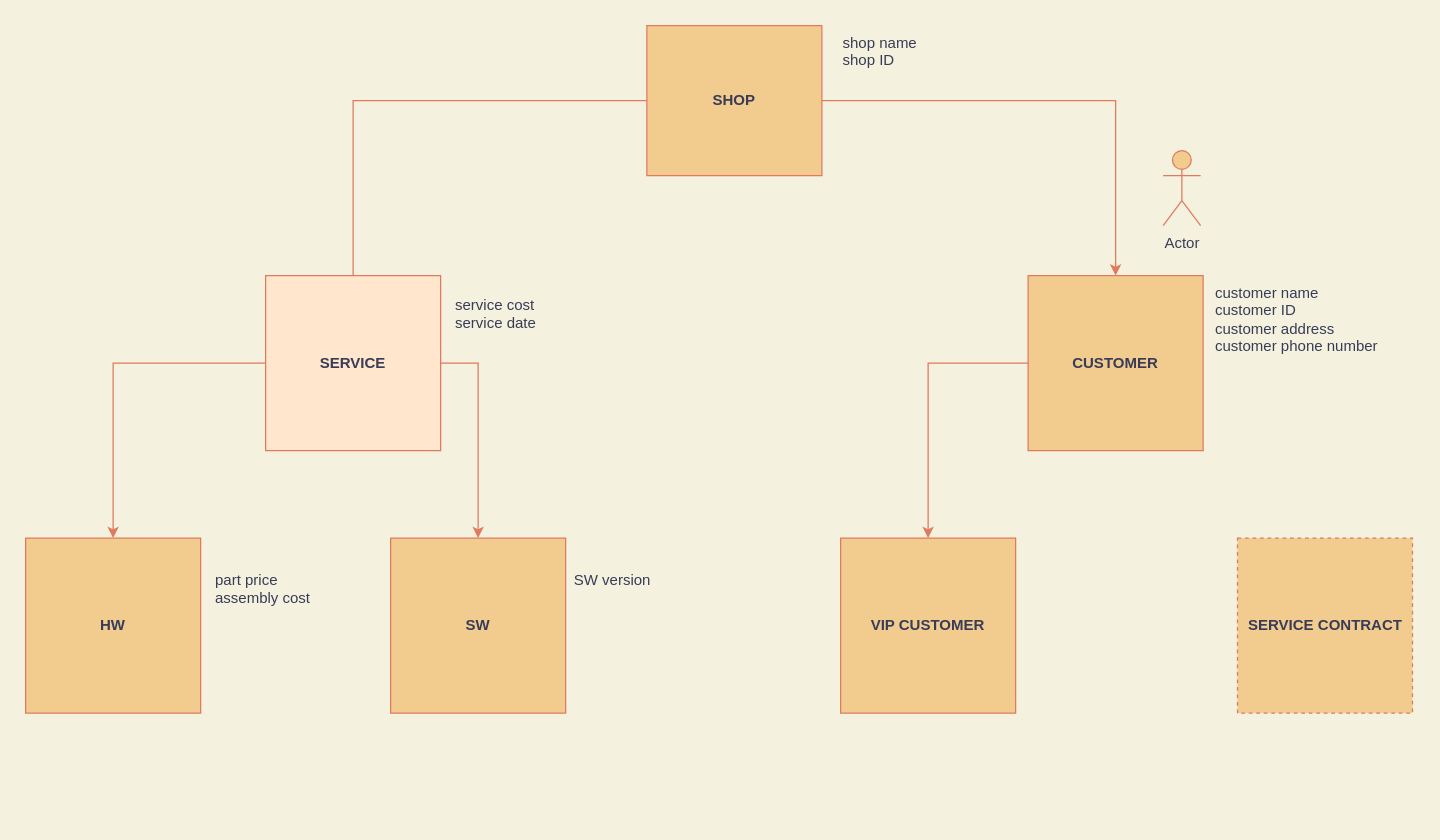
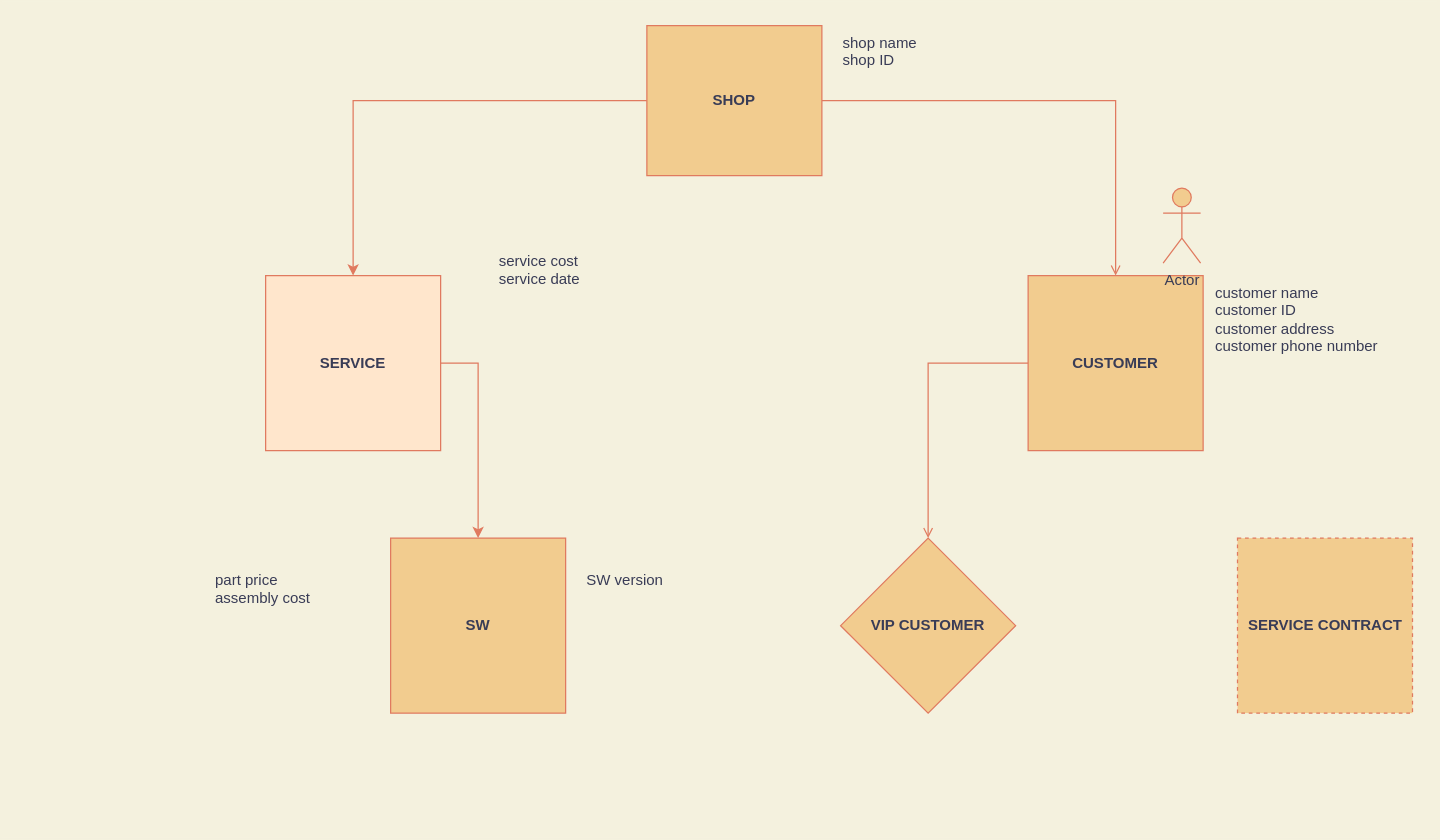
(1182, 188) -> (1182, 226)
(1116, 265) -> (1116, 267)
(353, 269) -> (353, 266)
(113, 370) -> none
(550, 413) -> (594, 369)
(928, 528) -> (928, 530)
(113, 626) -> none
(928, 626) -> (928, 626)
(669, 688) -> (681, 688)
